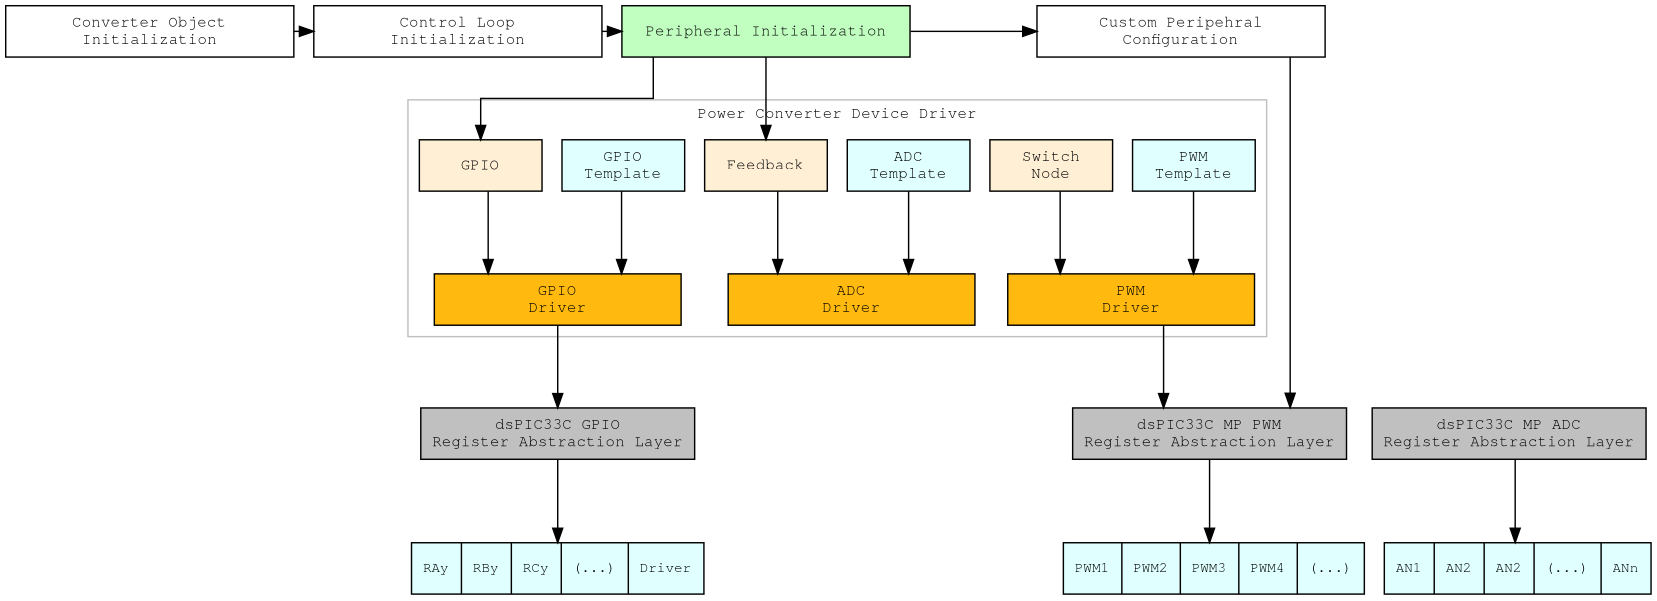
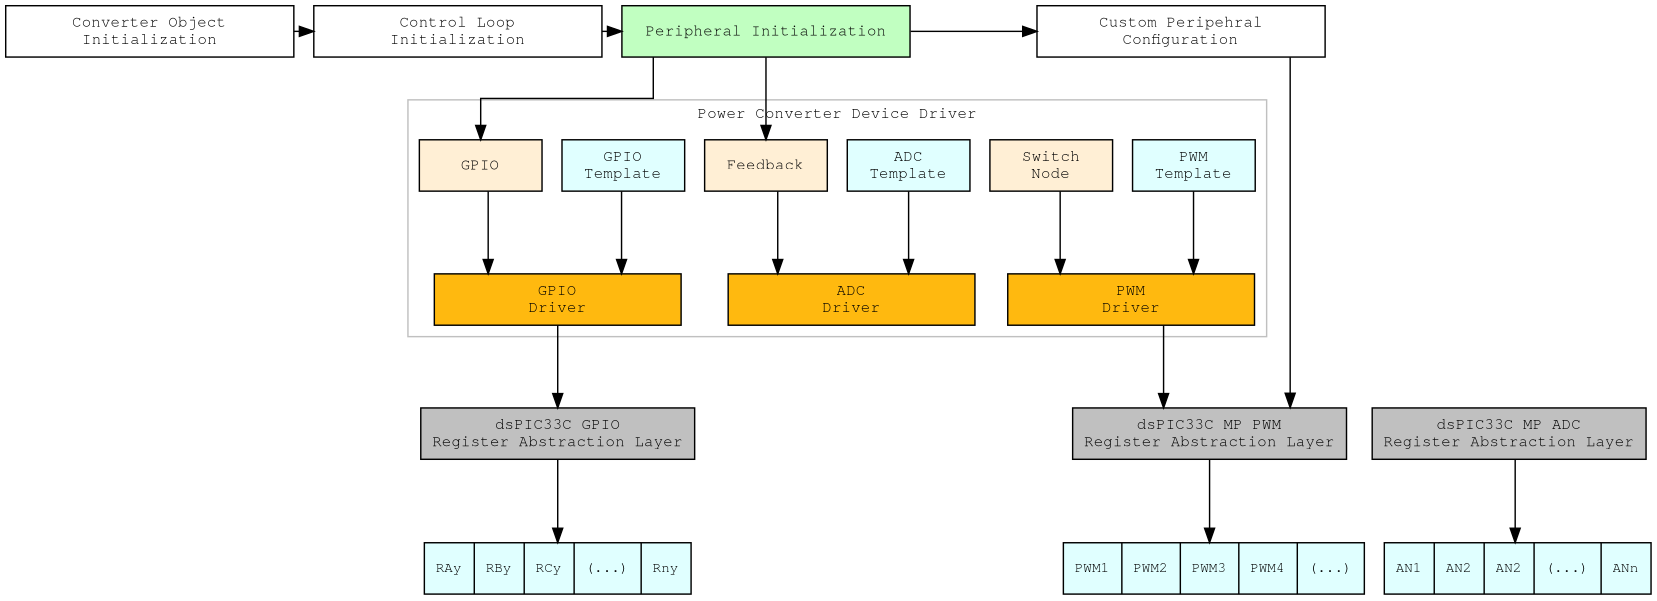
(666, 568) -> (666, 568)
